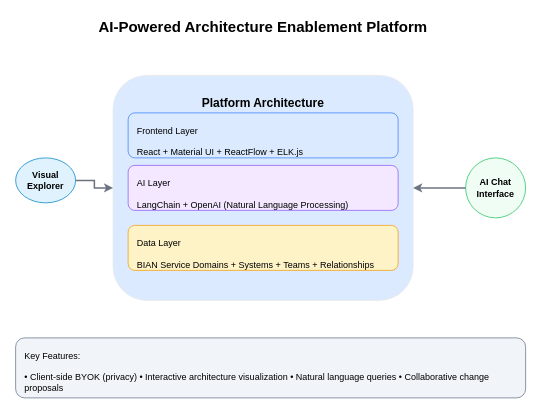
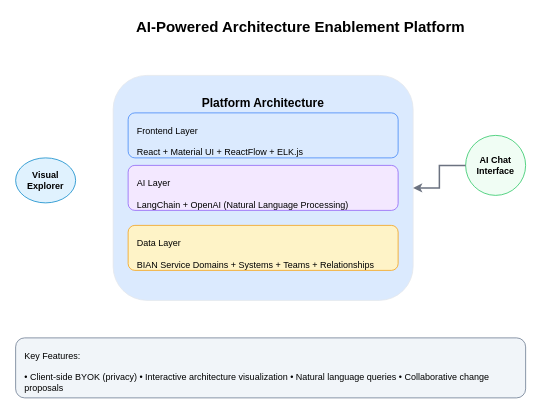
(263, 27) -> (300, 27)
(94, 180) -> none
(495, 188) -> (495, 165)
